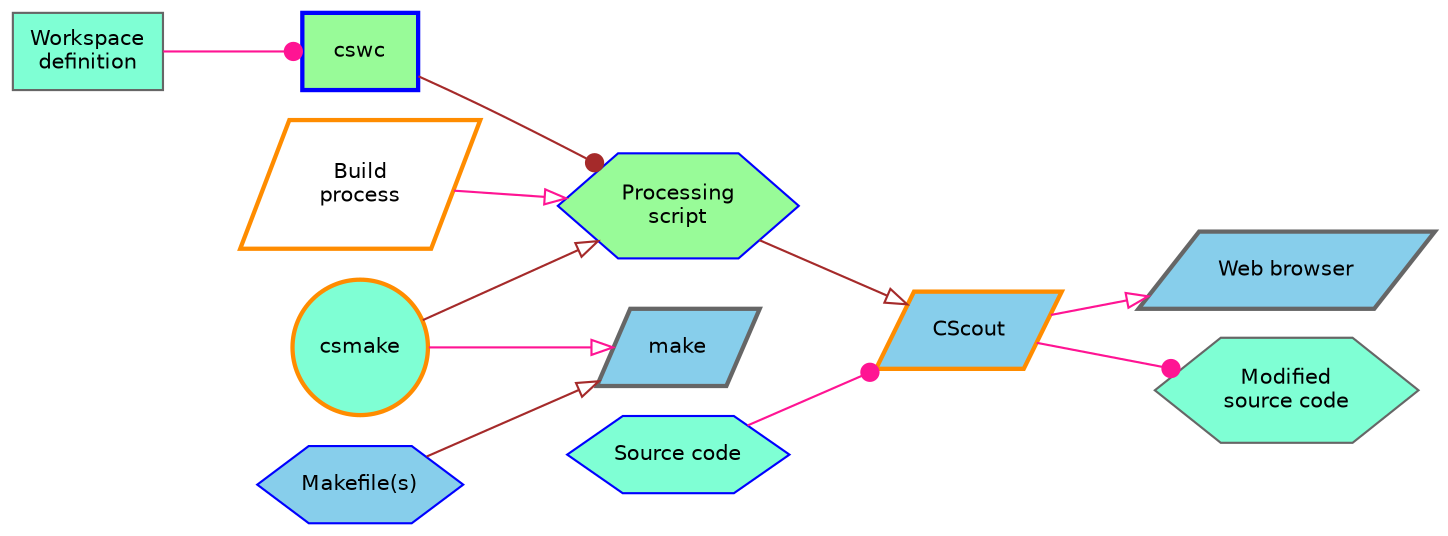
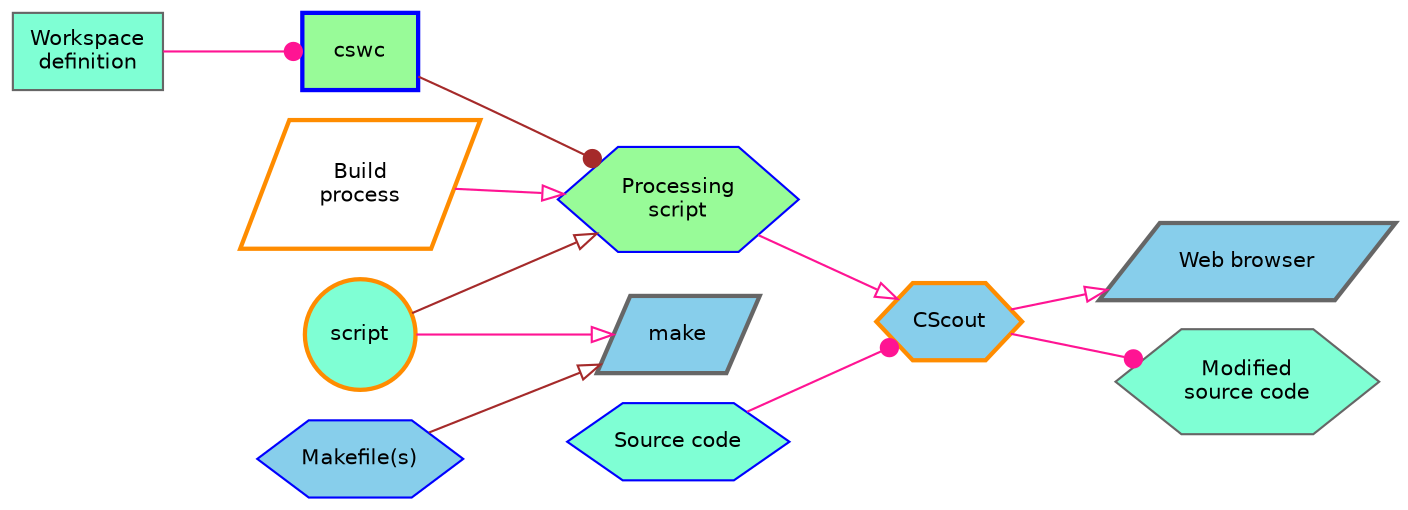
(823, 268) -> (818, 262)
(969, 330) -> (949, 322)
(360, 347) -> (360, 335)
